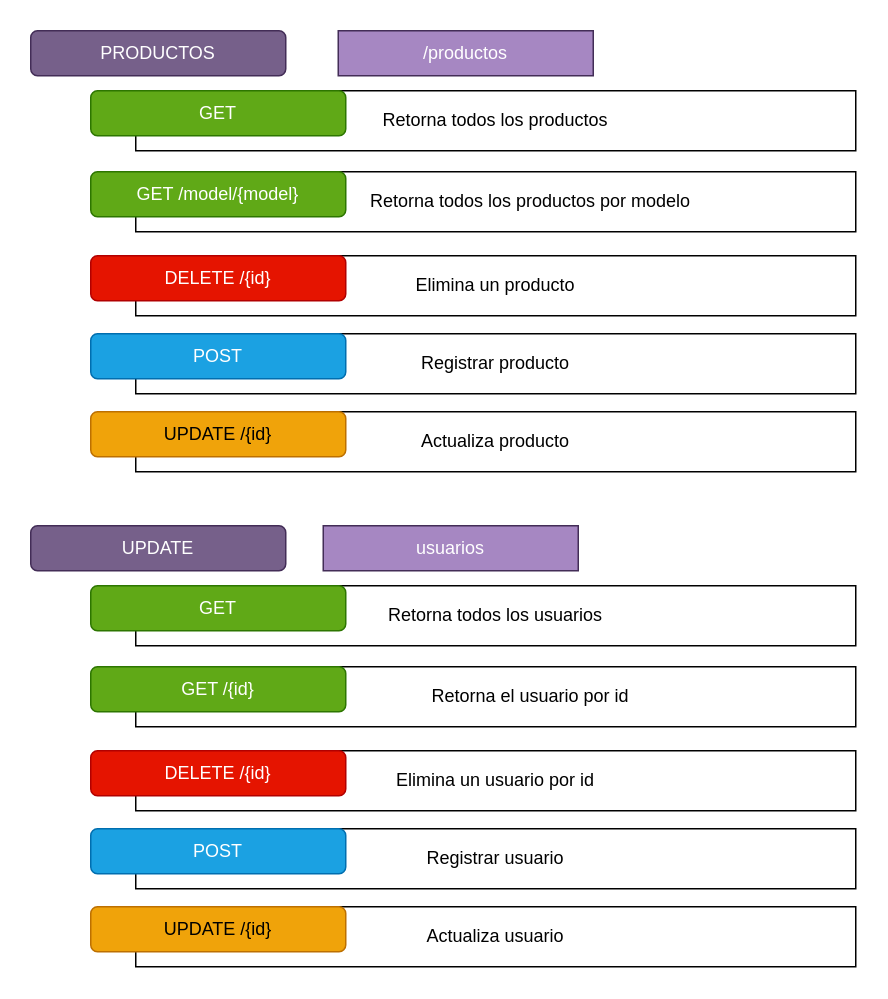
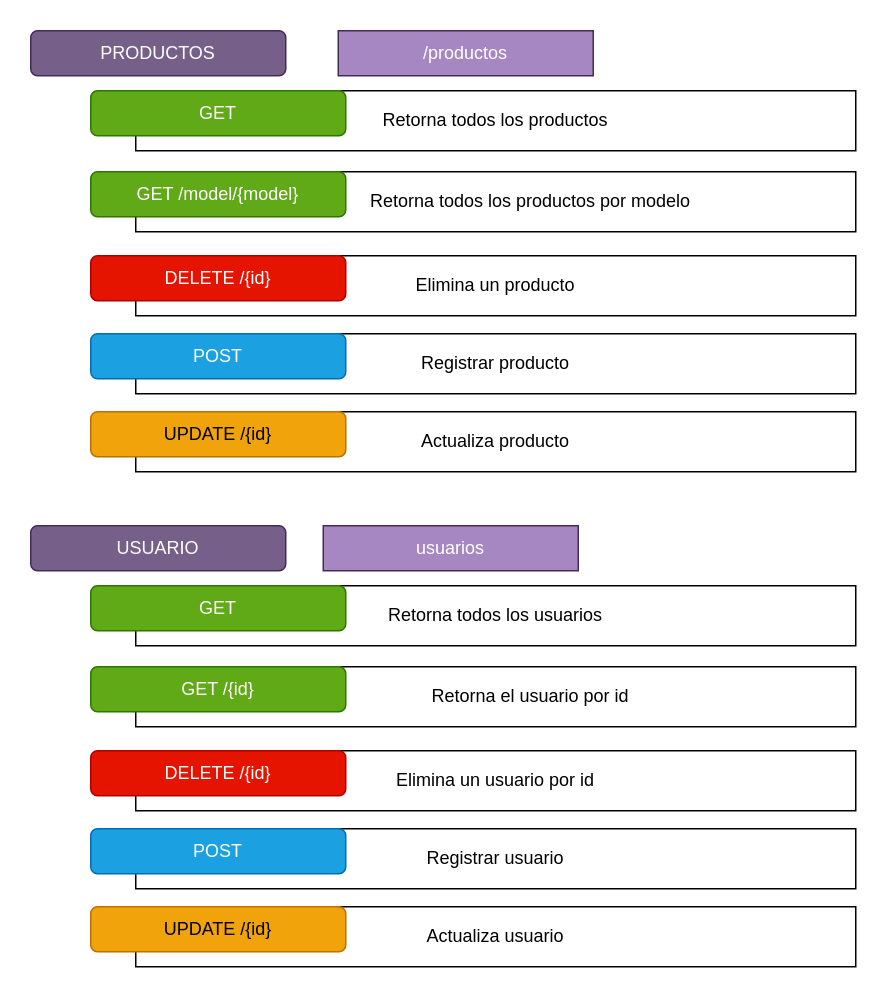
(158, 548) -> (158, 548)
